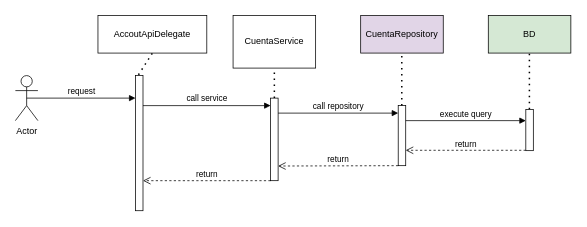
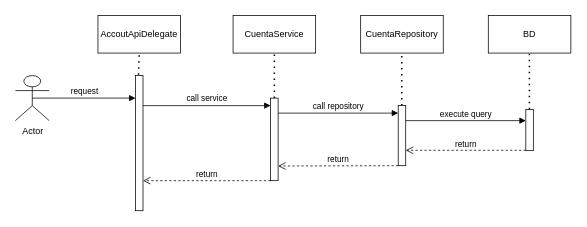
(152, 34) -> (139, 34)
(402, 34) -> (402, 34)
(529, 34) -> (529, 34)
(274, 42) -> (274, 34)
(27, 98) -> (32, 98)
